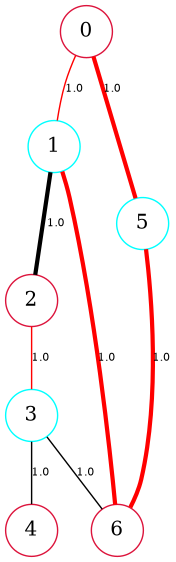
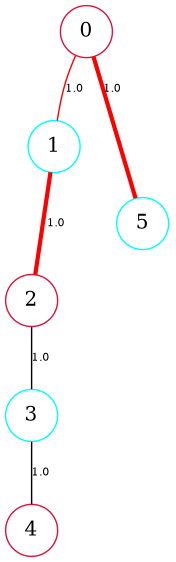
(43, 224) -> (43, 224)
(32, 358) -> (32, 358)
(117, 530) -> none
